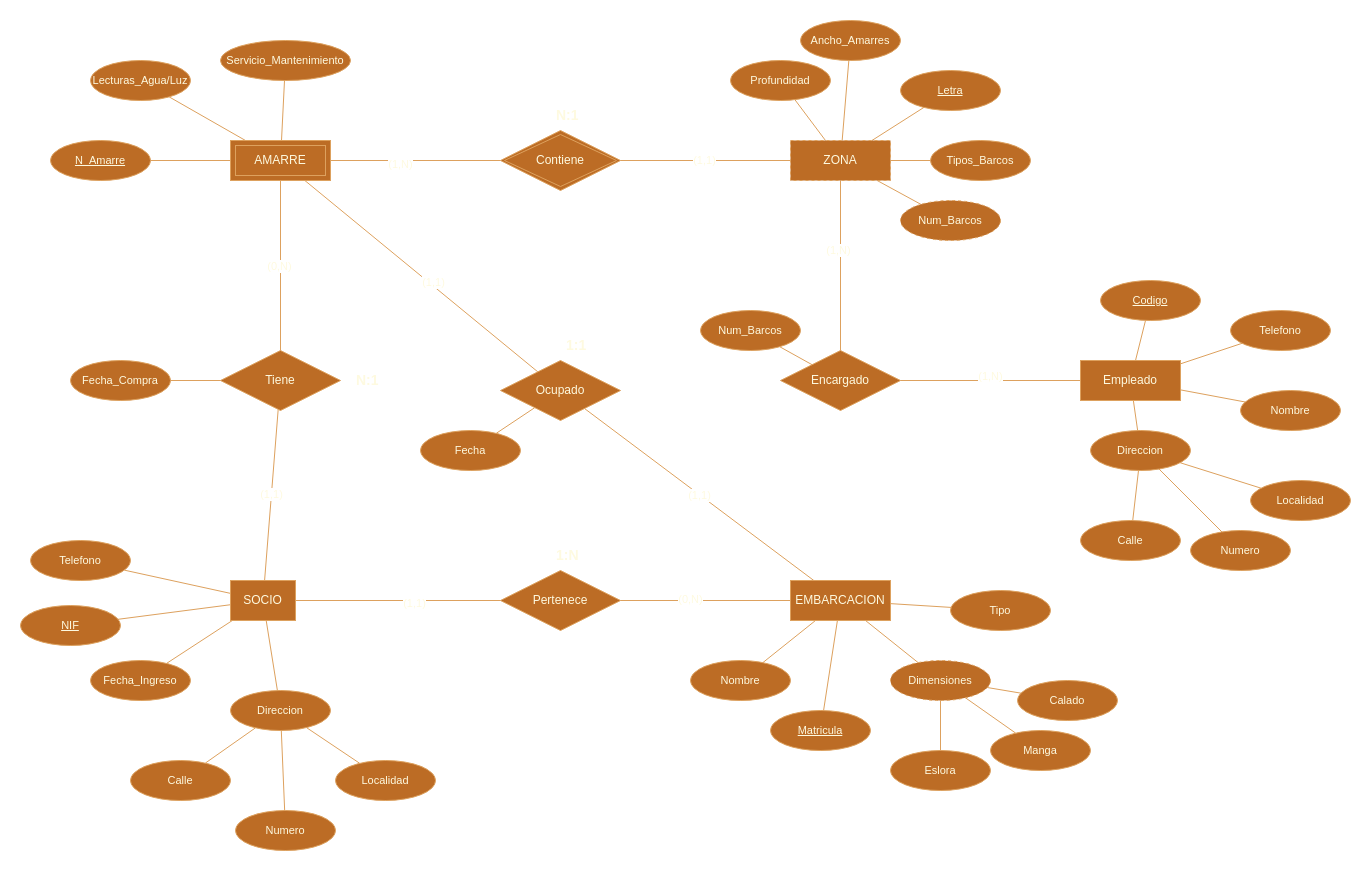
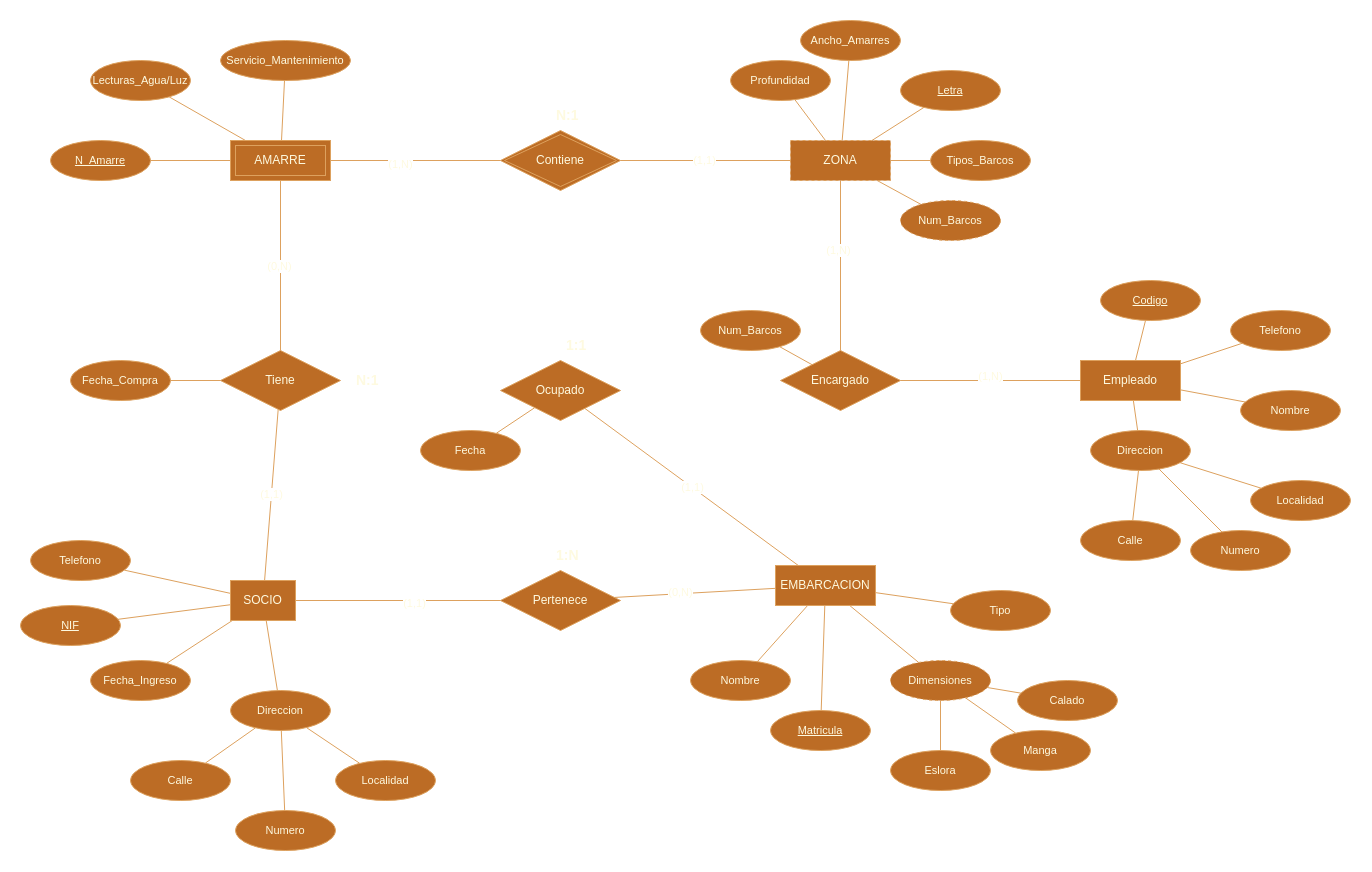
(364, 229) -> none
(841, 601) -> (826, 586)
